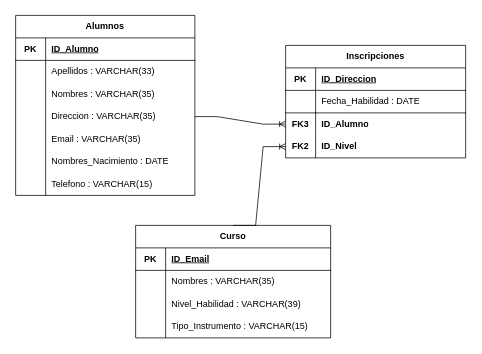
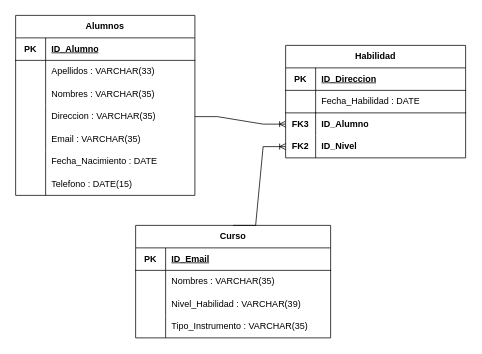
(375, 57) -> (375, 57)
(109, 162) -> (103, 162)
(102, 184) -> (95, 184)
(242, 327) -> (242, 327)
